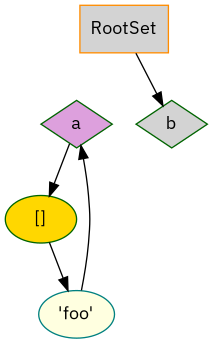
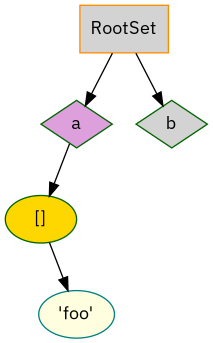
(90, 225) -> (102, 74)
